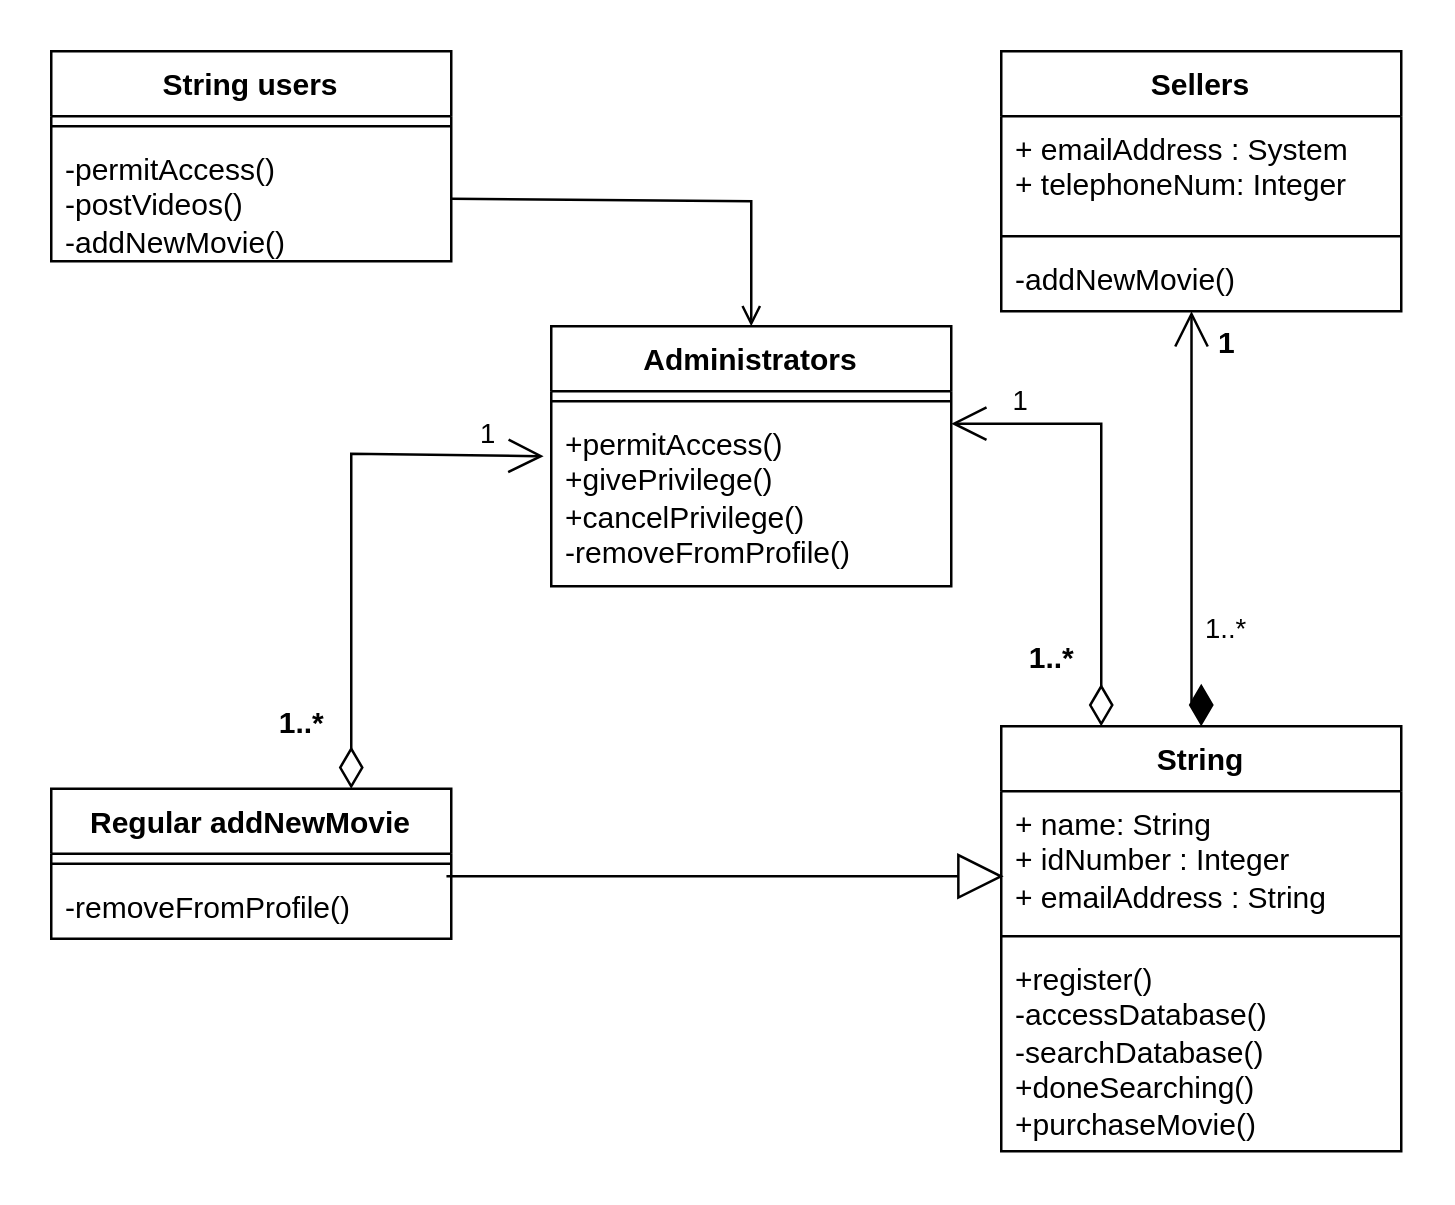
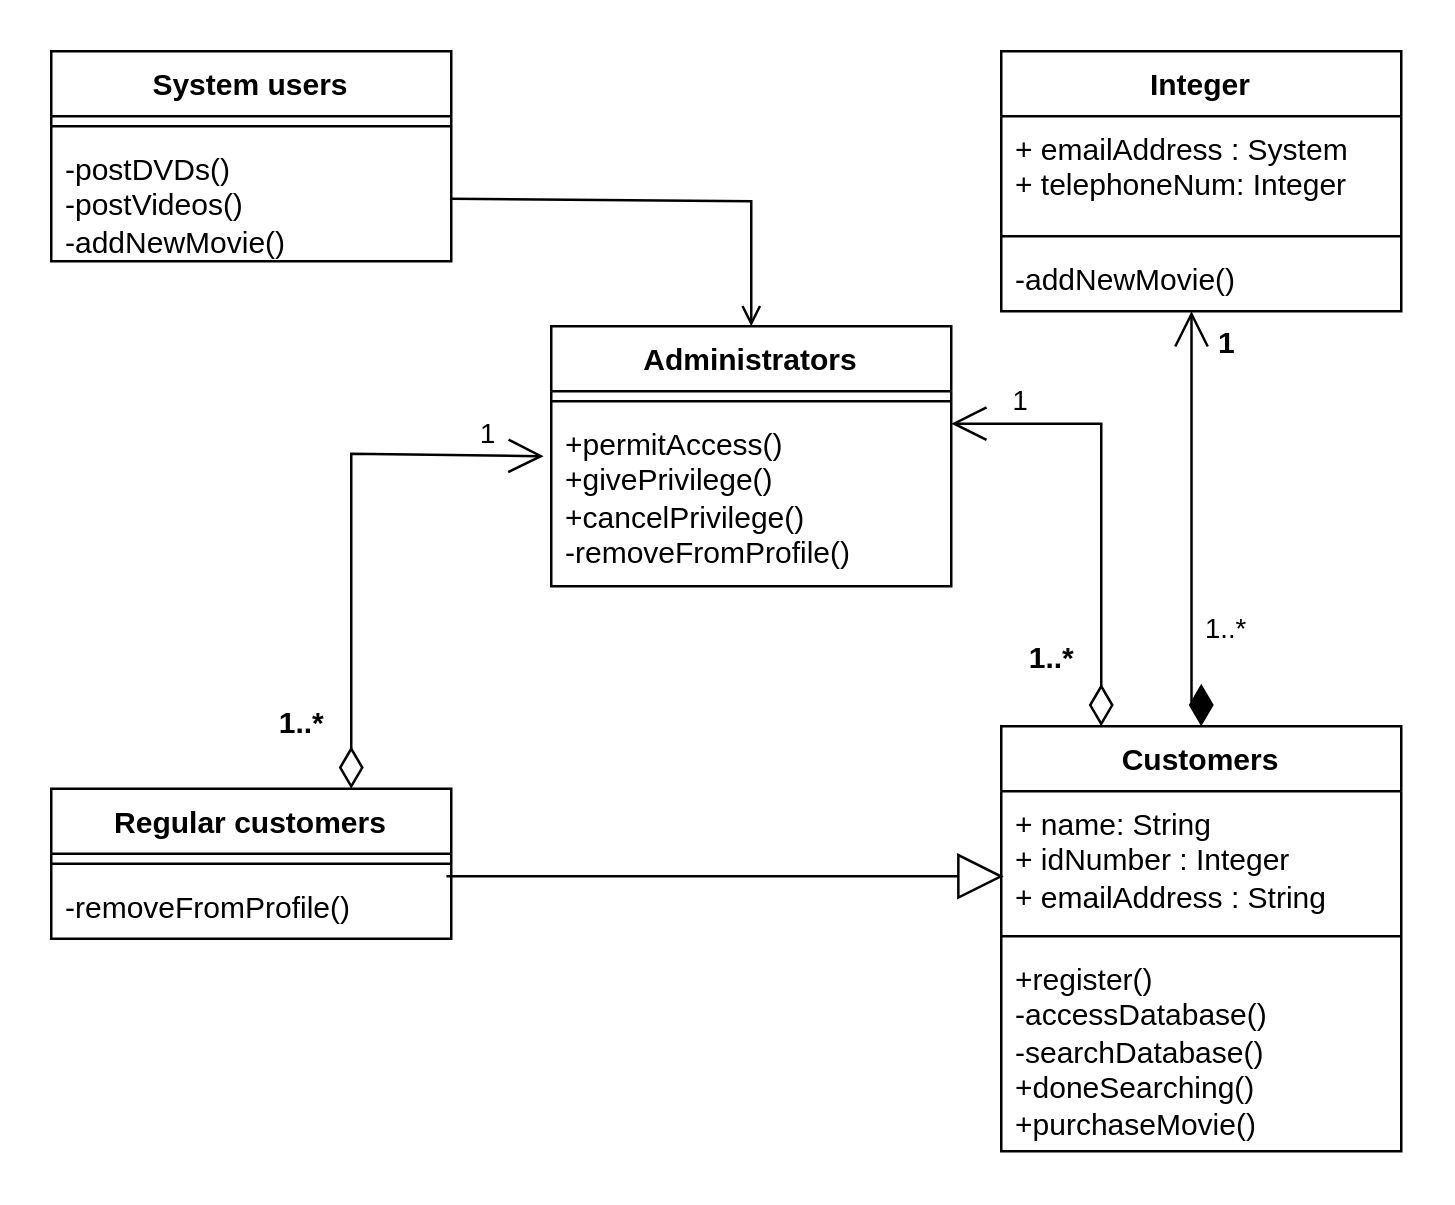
(251, 87) -> (251, 87)
(1201, 87) -> (1201, 87)
(188, 208) -> (180, 208)
(1201, 762) -> (1201, 762)
(251, 824) -> (251, 824)
